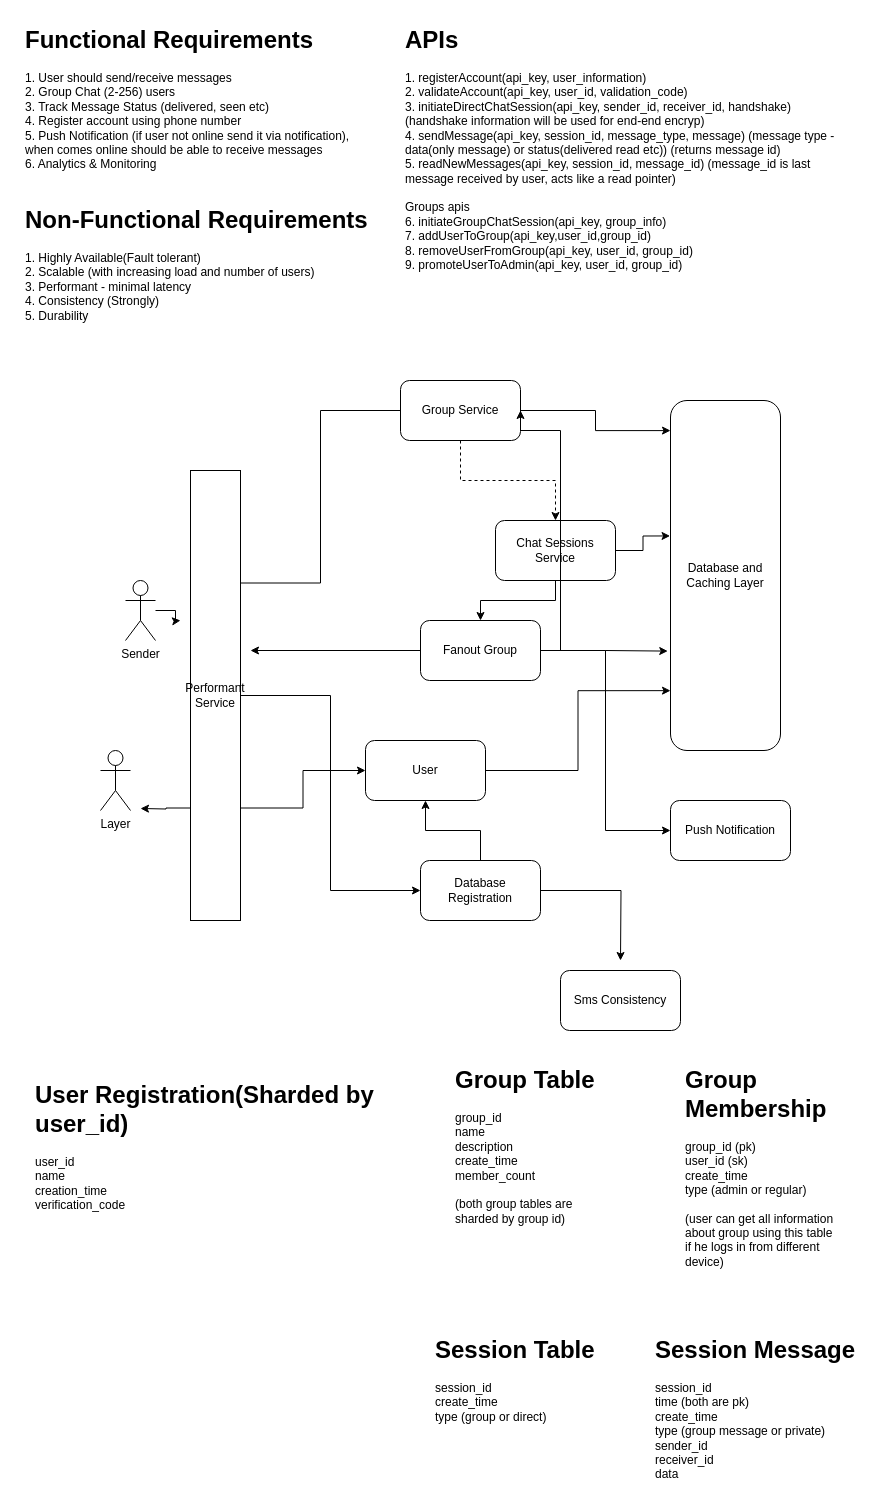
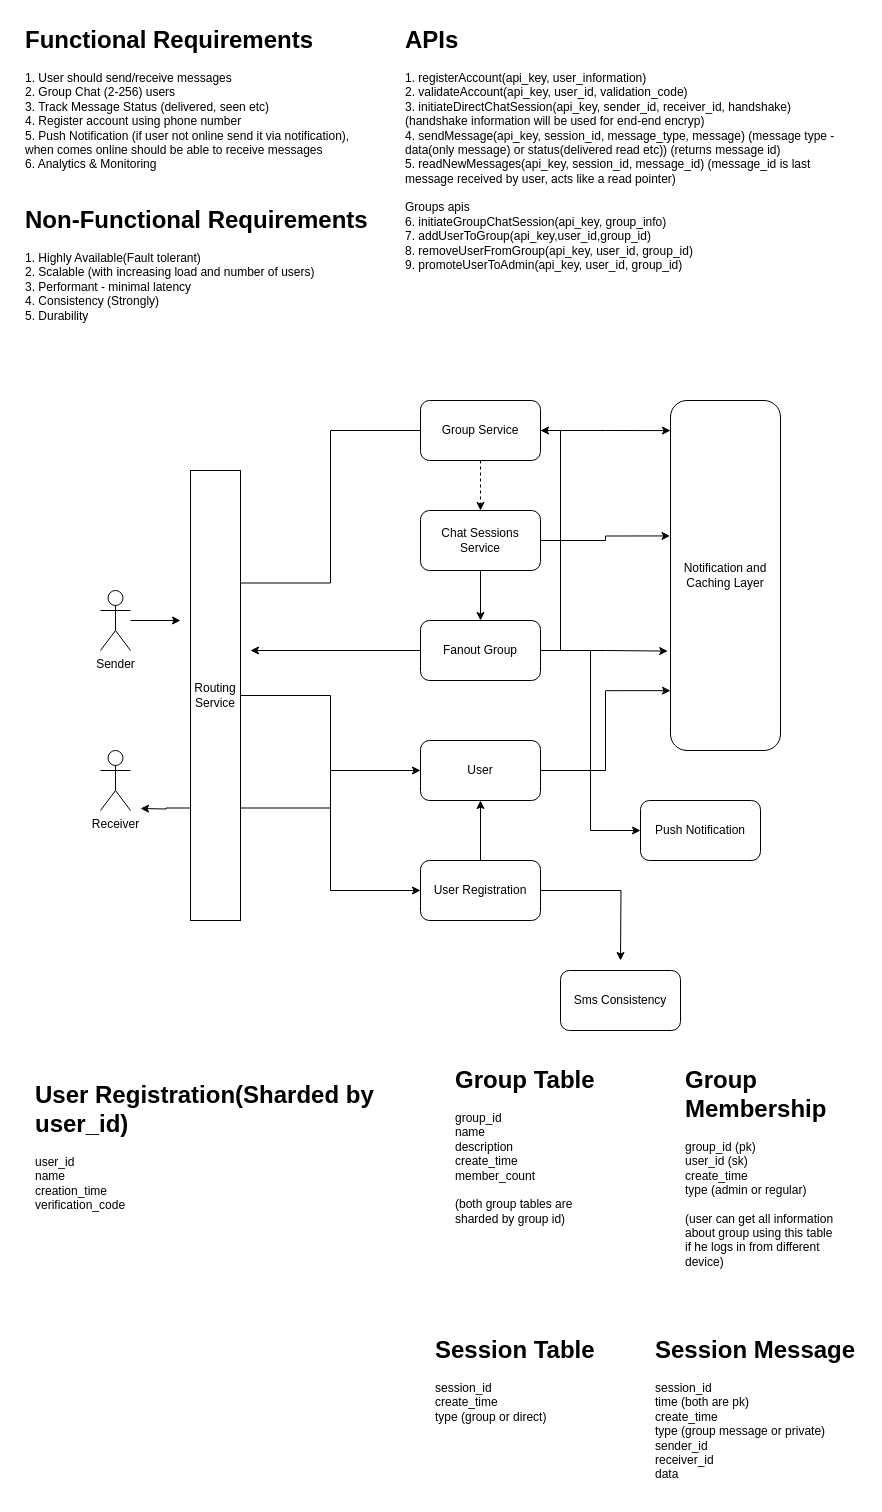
(461, 411) -> (481, 431)
(556, 551) -> (481, 541)
(726, 576) -> (726, 576)
(141, 611) -> (116, 621)
(216, 696) -> (216, 696)
(426, 771) -> (481, 771)
(116, 825) -> (116, 825)
(731, 831) -> (701, 831)
(481, 891) -> (481, 891)
